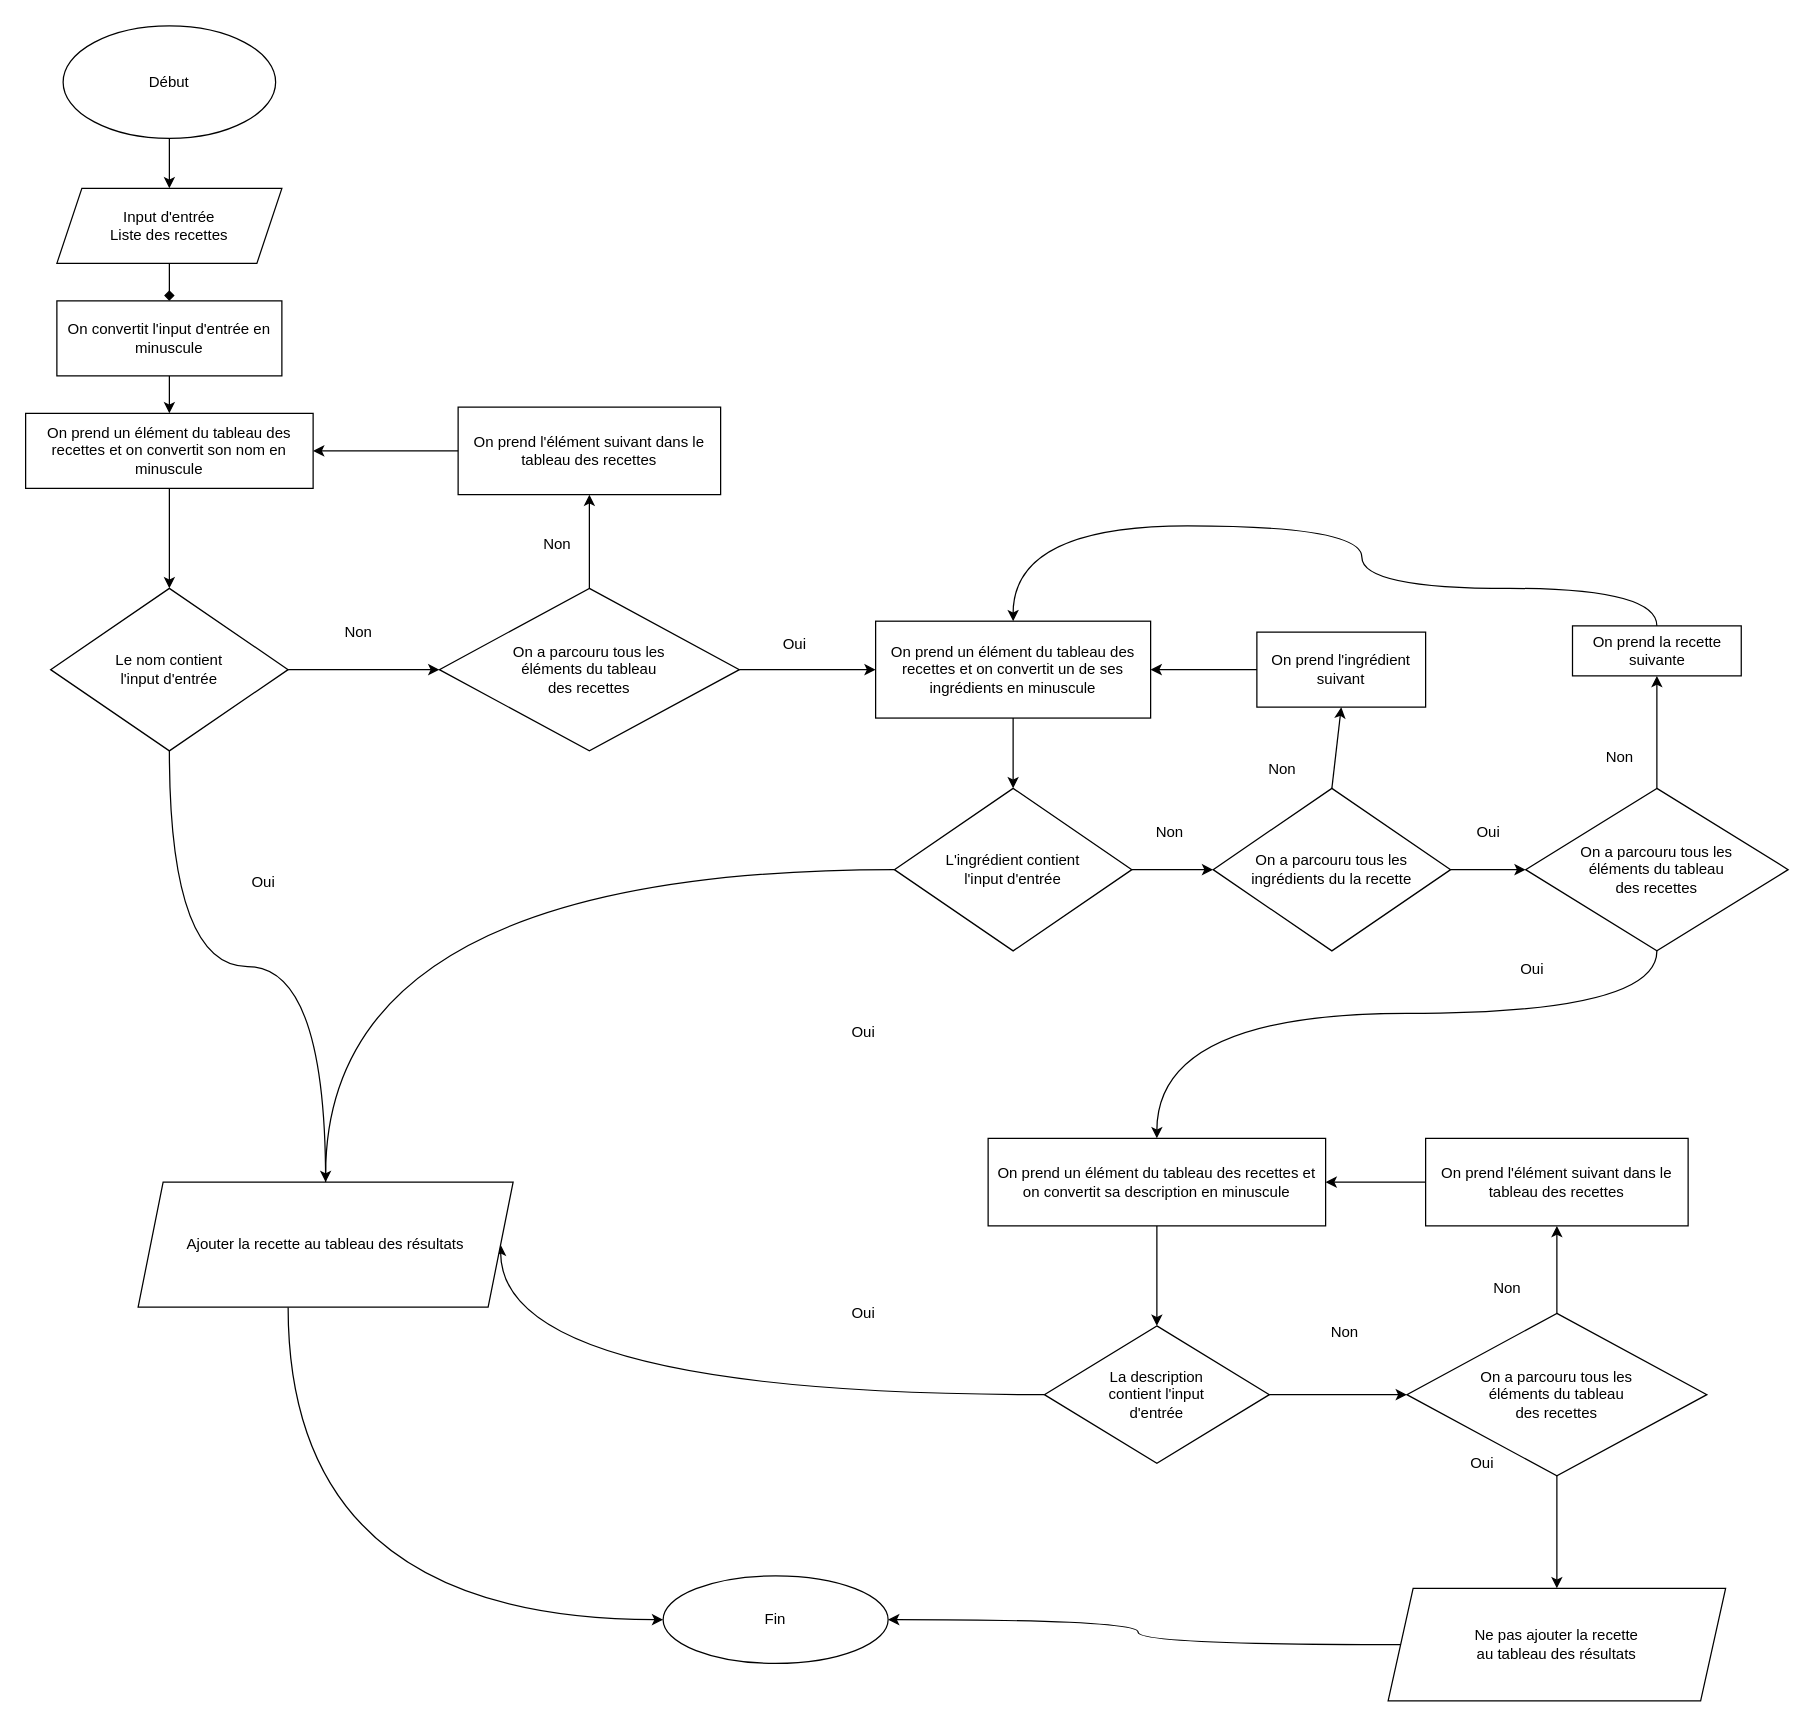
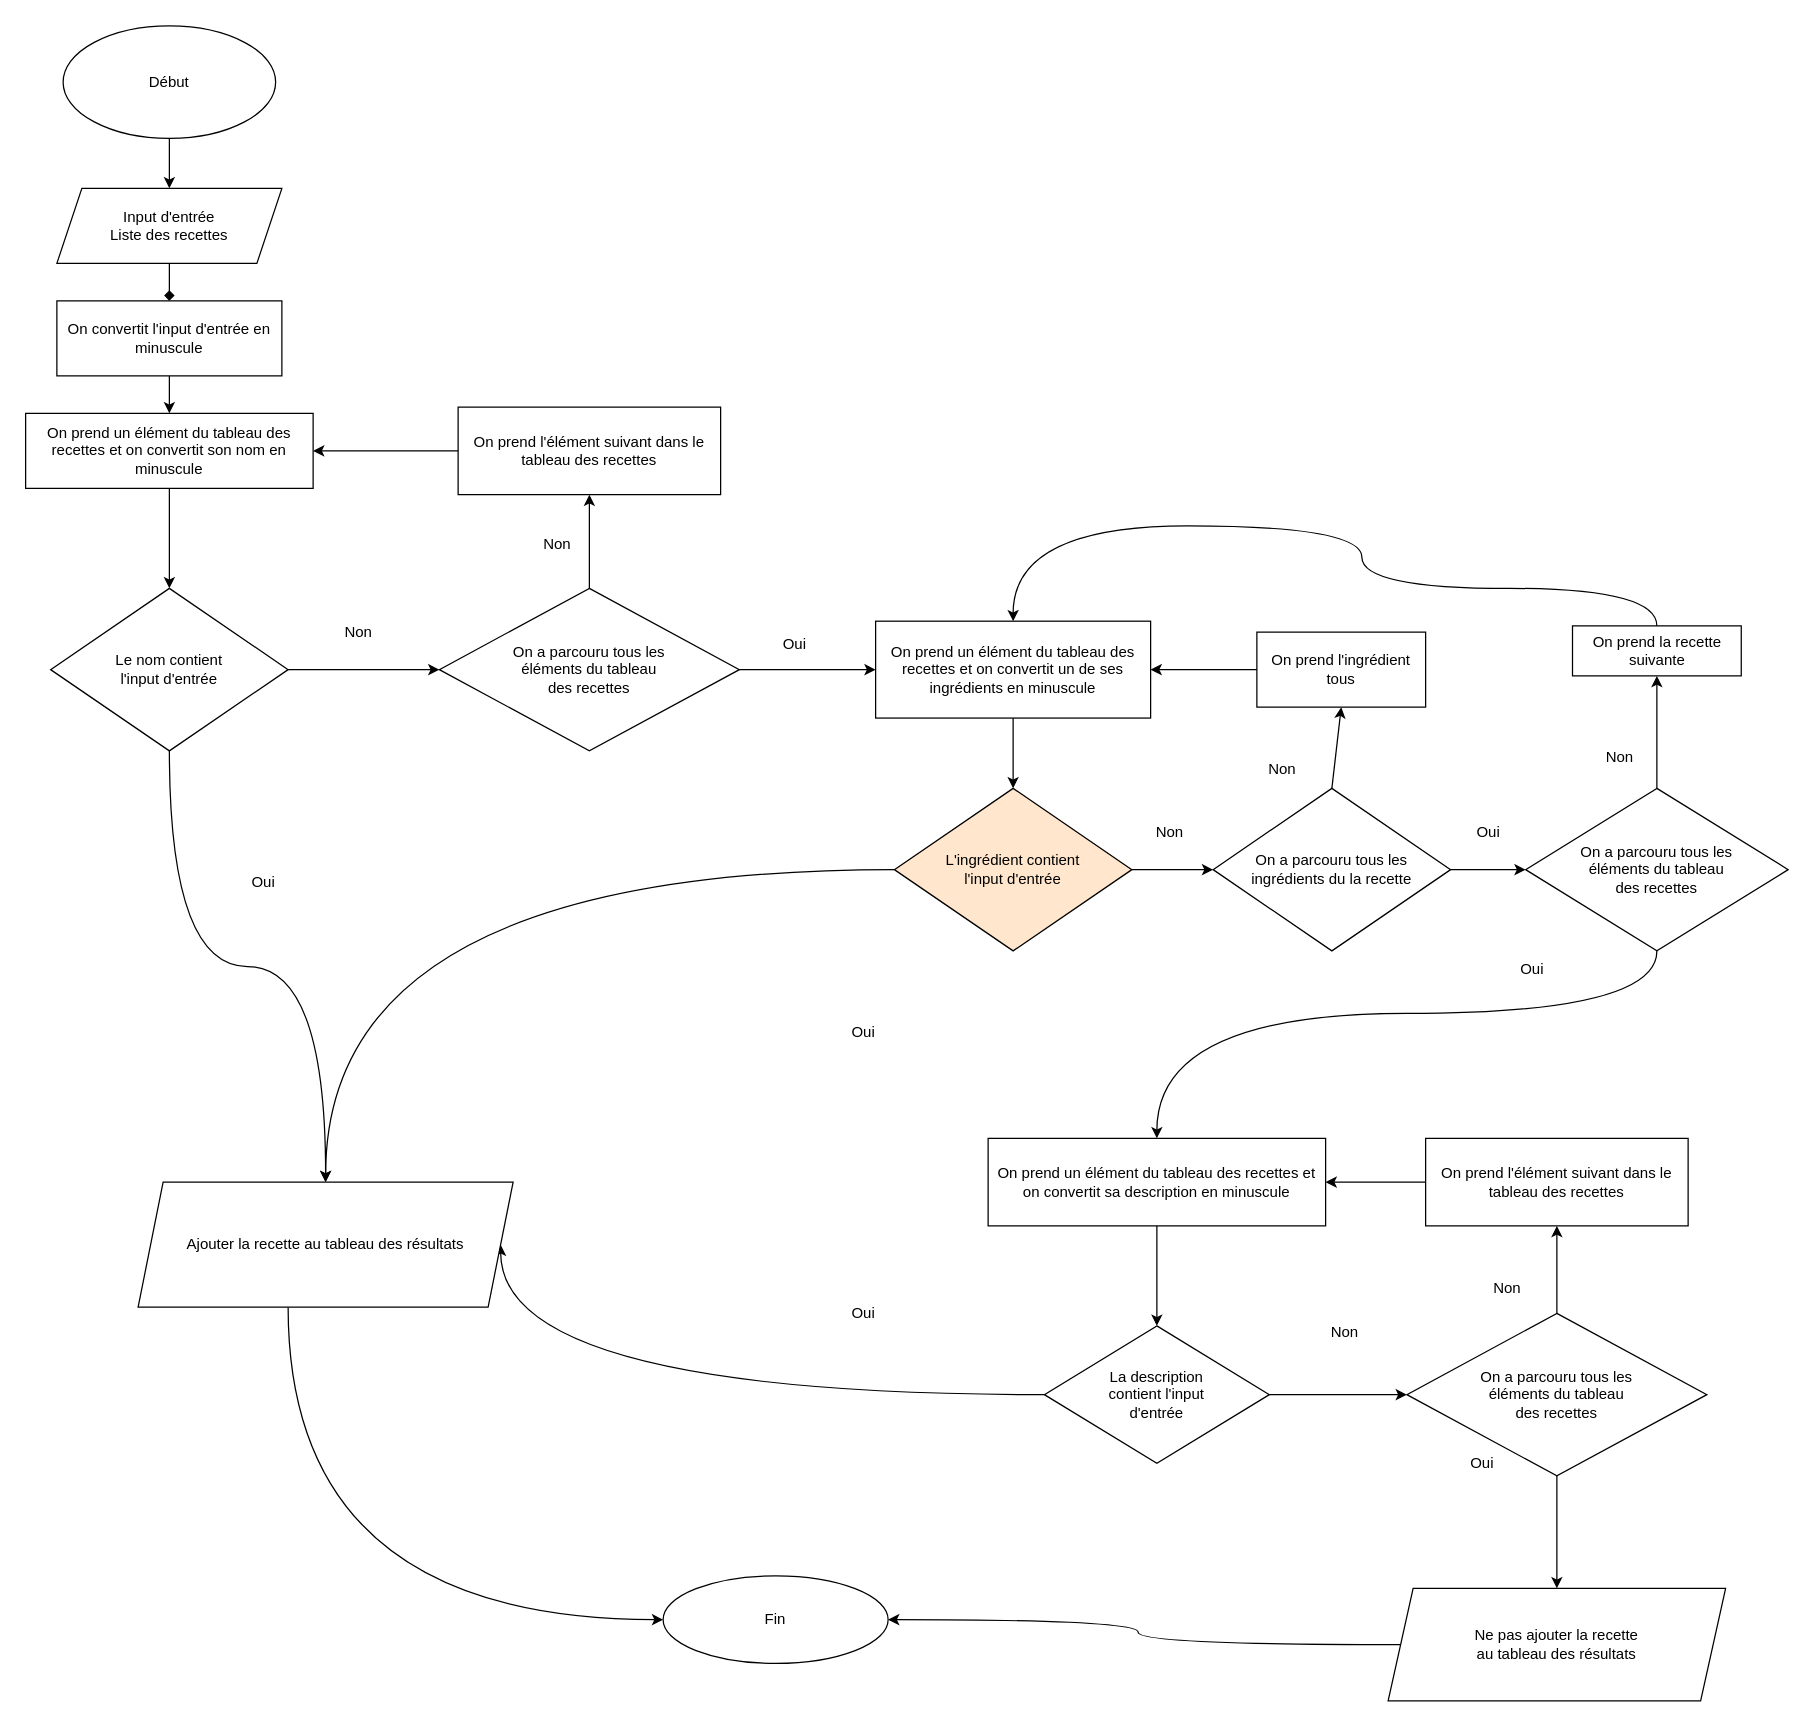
(1341, 669) -> (1341, 669)
(1013, 869) -> (1013, 869)
(312, 1041) -> (313, 1042)
